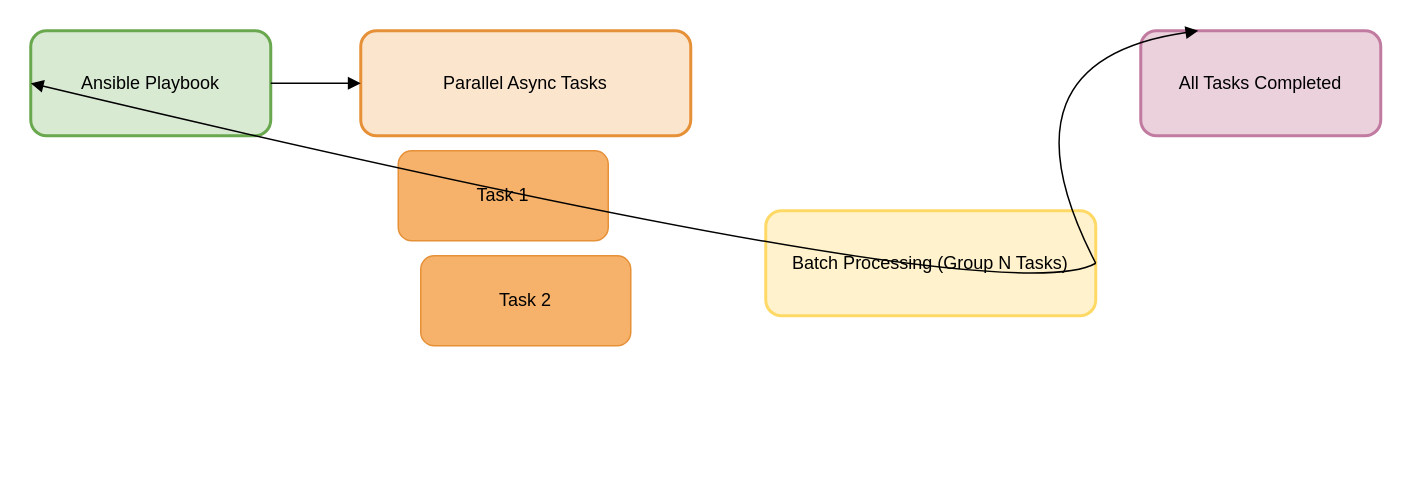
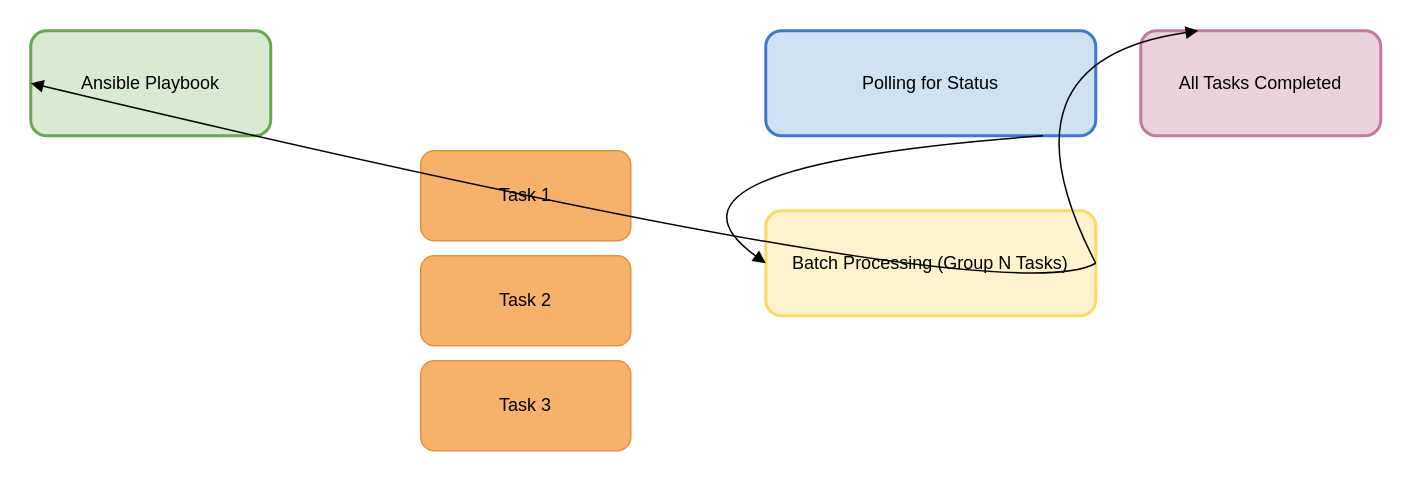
(310, 83) -> none
(526, 83) -> none
none -> (931, 83)
none -> (852, 158)
(503, 196) -> (526, 196)
none -> (526, 406)
